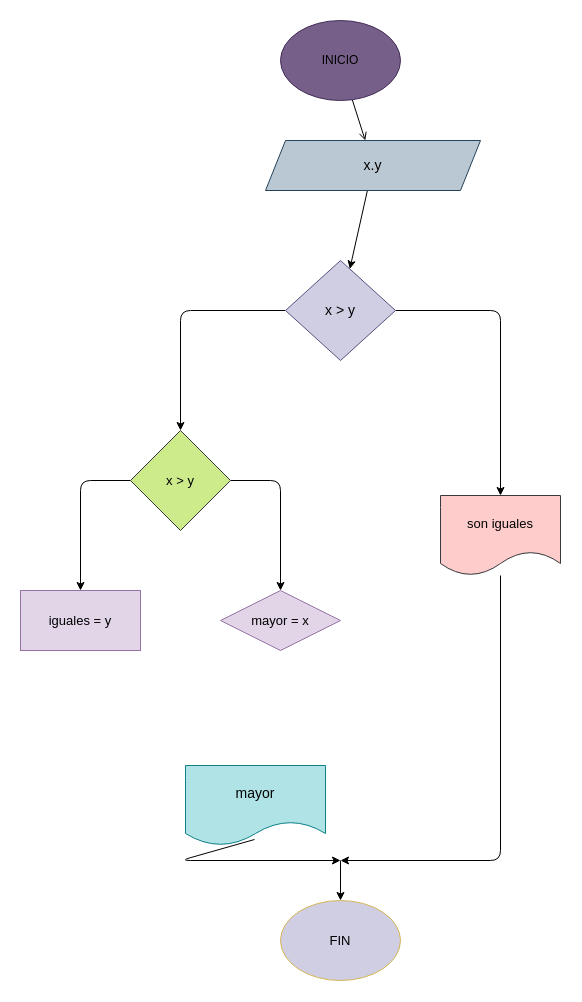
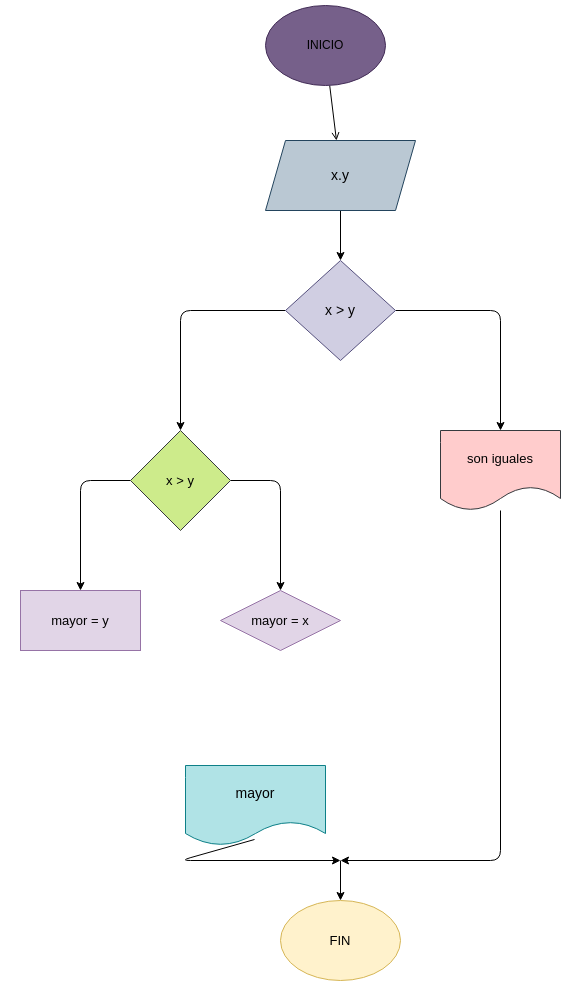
(341, 61) -> (326, 46)
(373, 166) -> (341, 176)
(501, 536) -> (501, 471)
(81, 621) -> (81, 621)
(341, 941) -> (341, 941)
